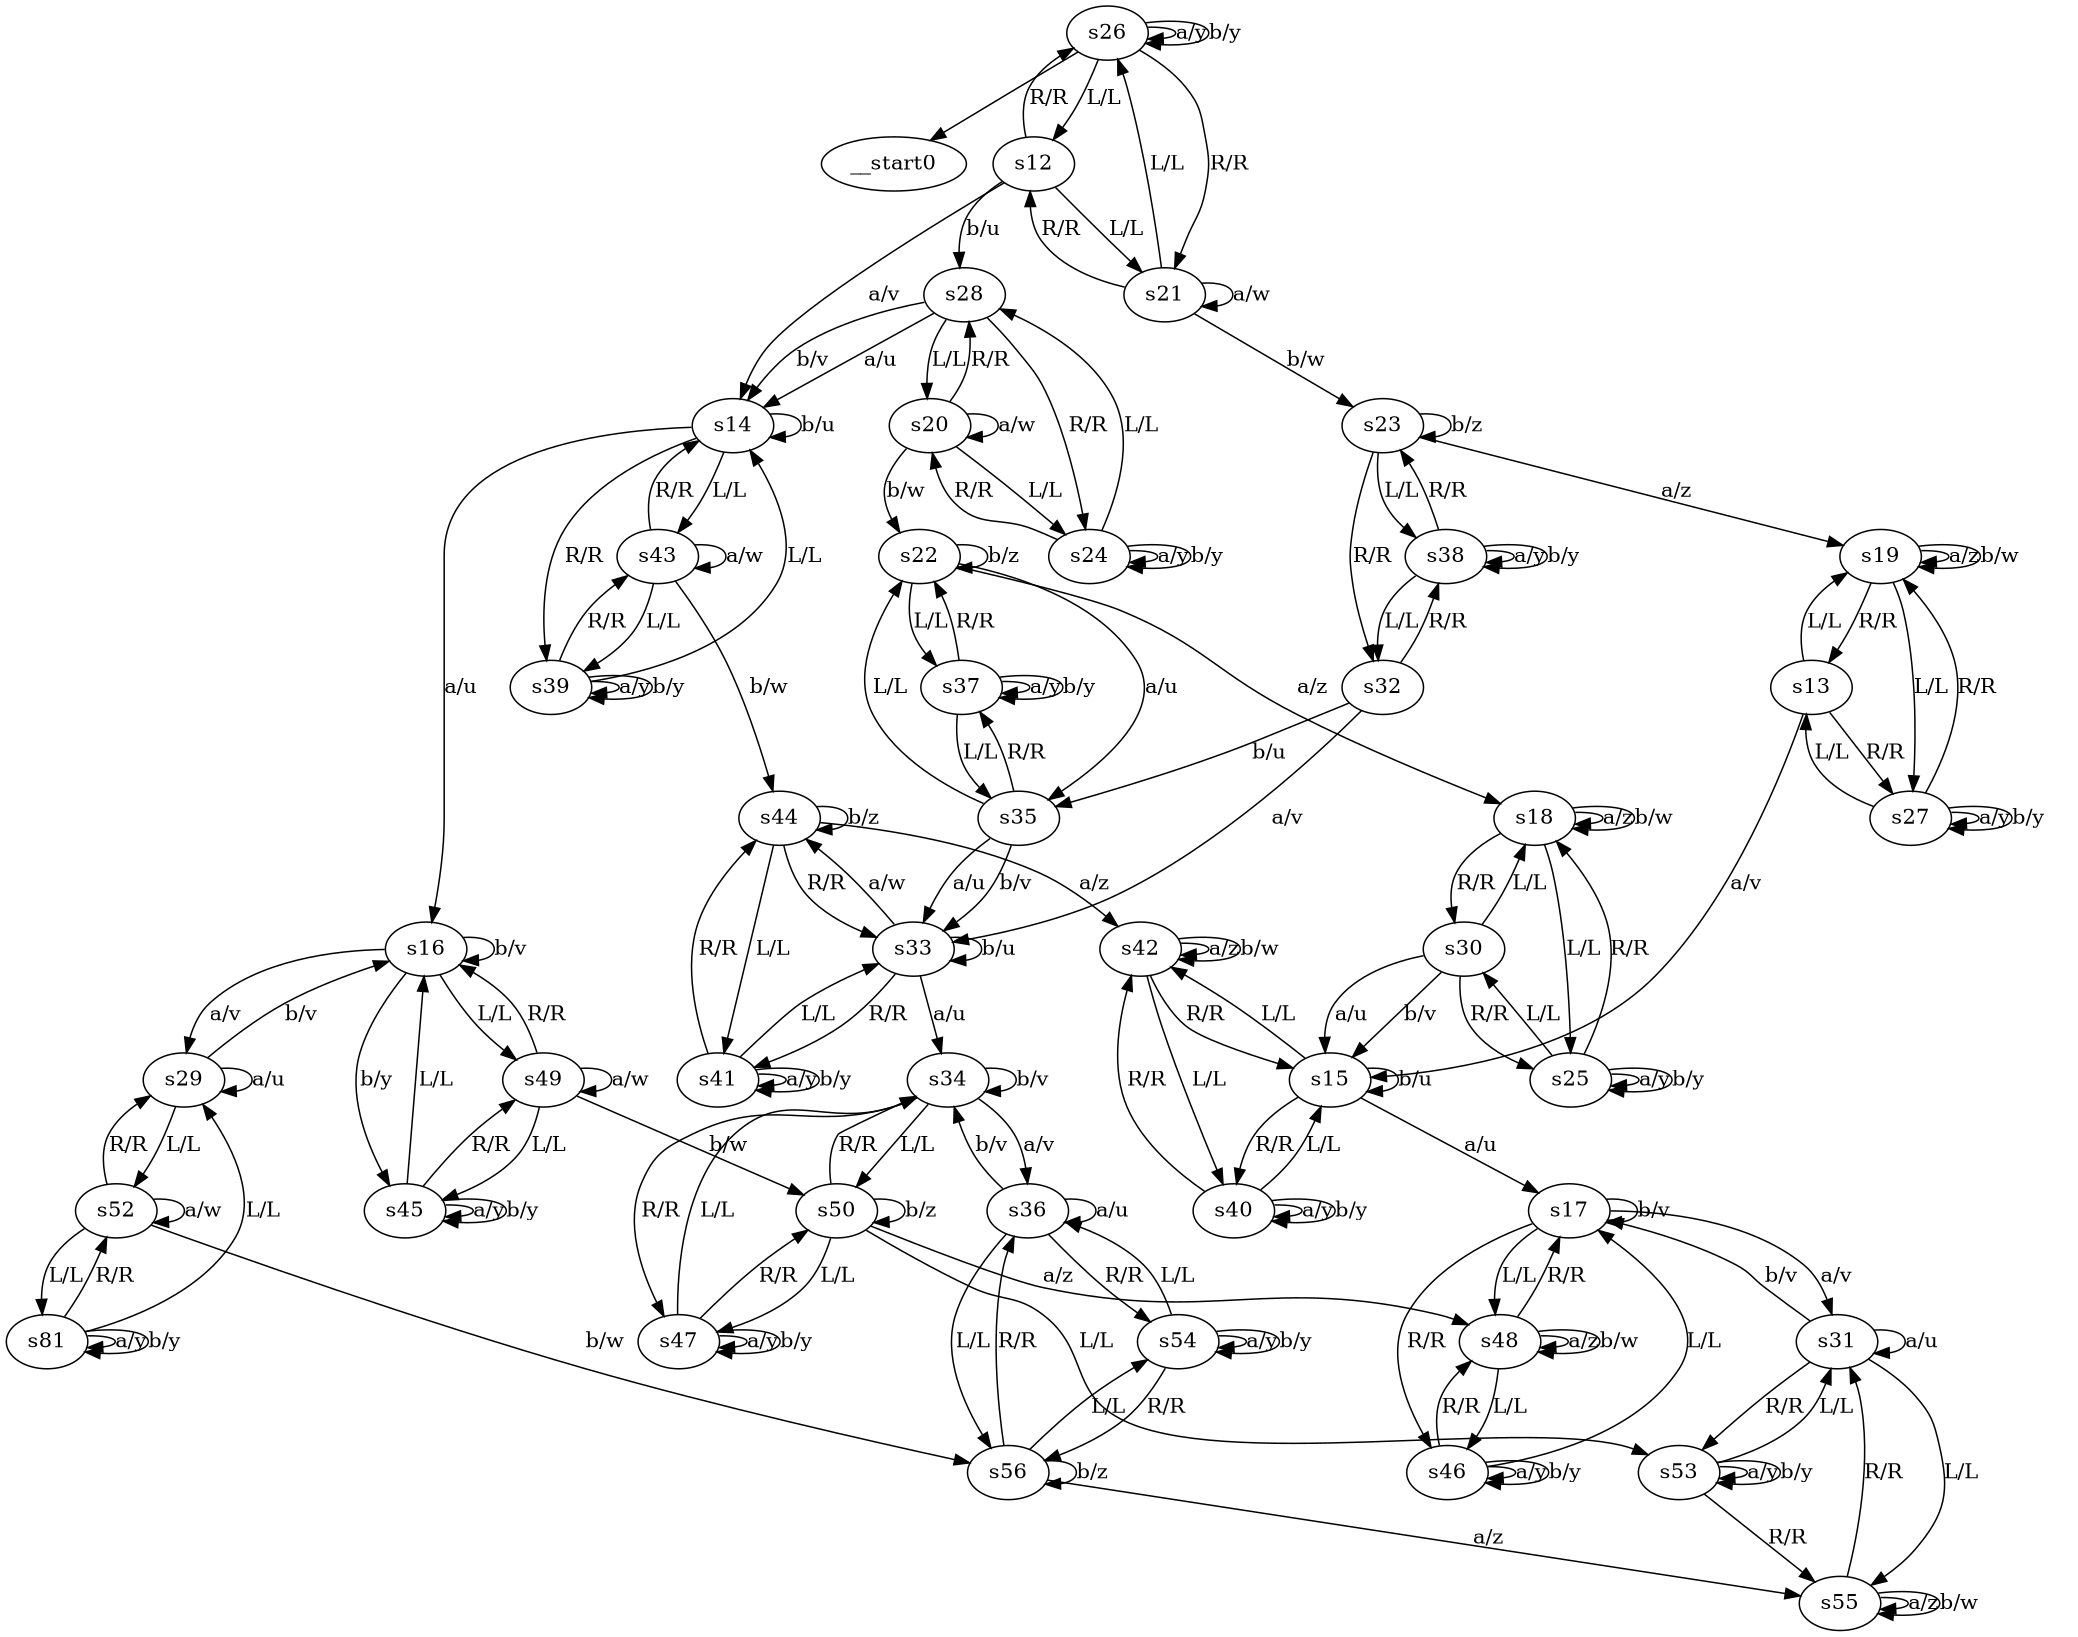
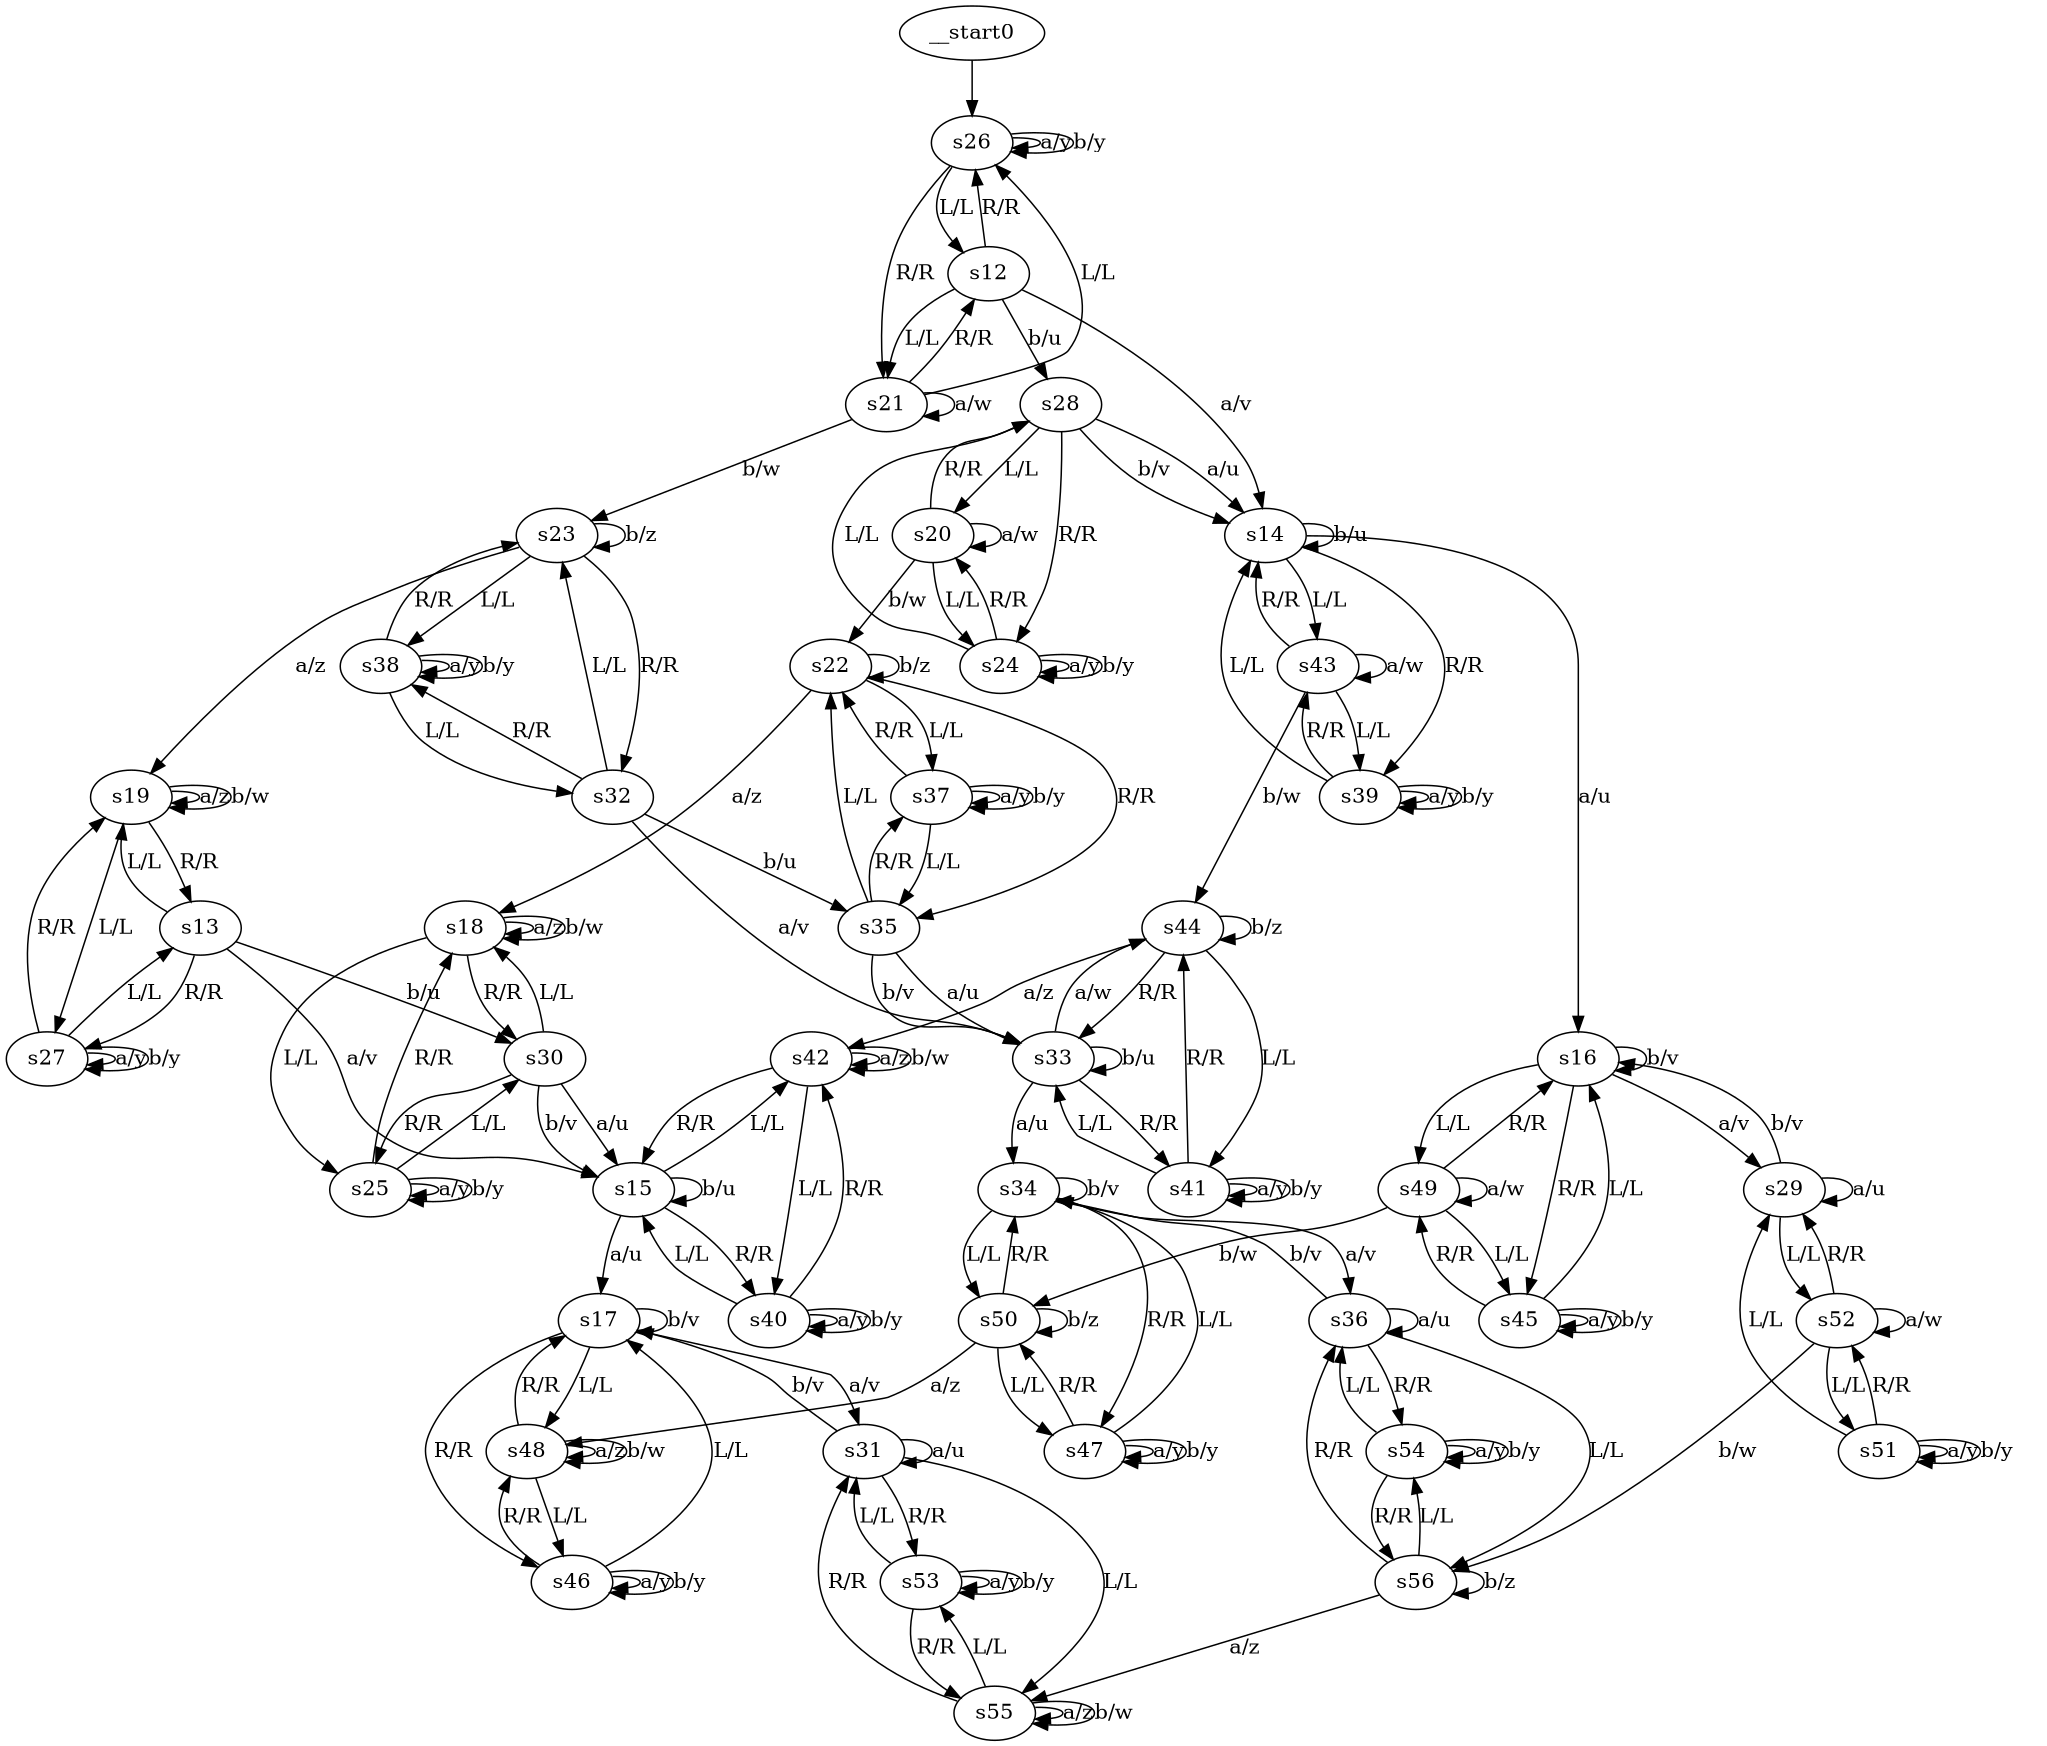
(1011, 92) -> (972, 81)
none -> (586, 674)
(1162, 687) -> (1136, 797)
none -> (367, 988)
(376, 1080) -> (1577, 1190)
(47, 1342) -> (1879, 1452)
(1211, 1440) -> (970, 1651)
